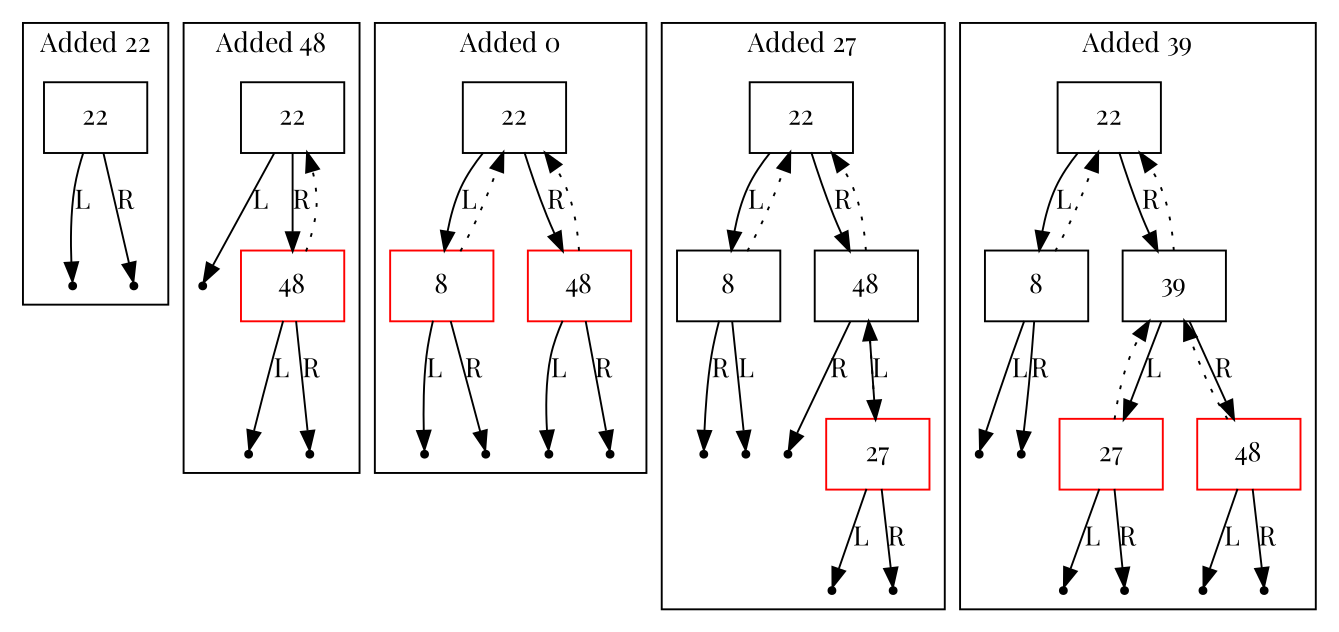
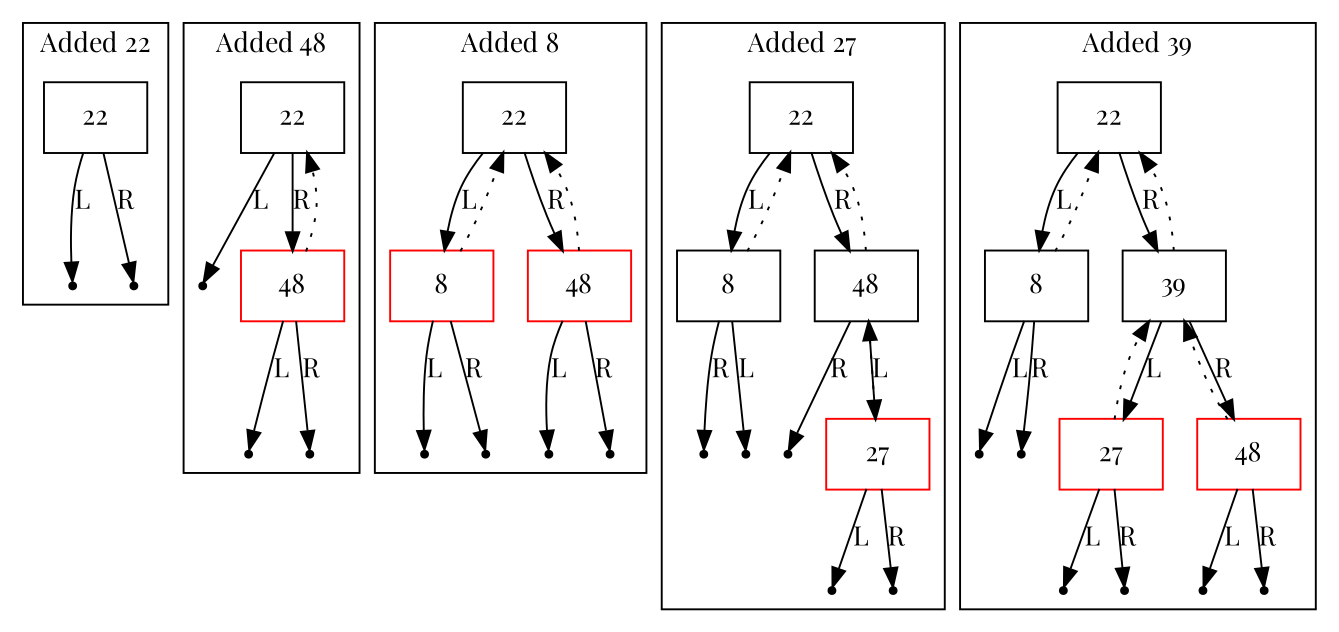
(511, 45) -> (511, 45)
